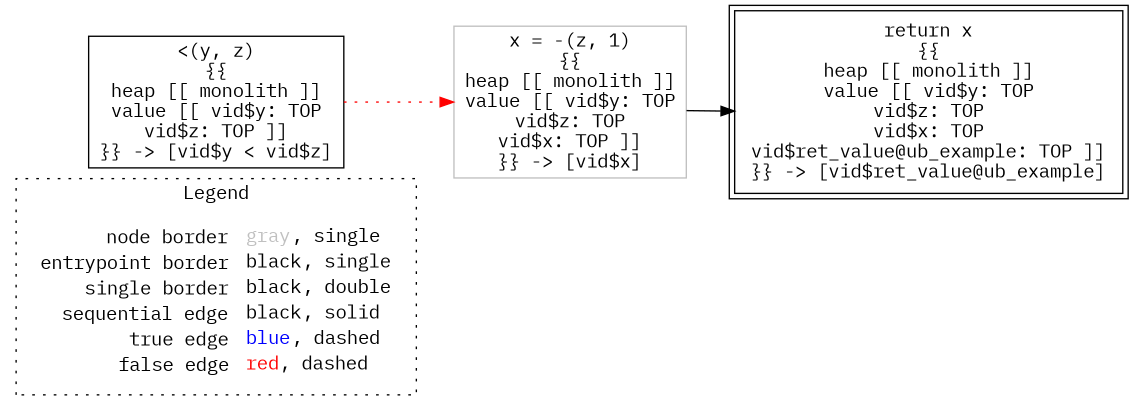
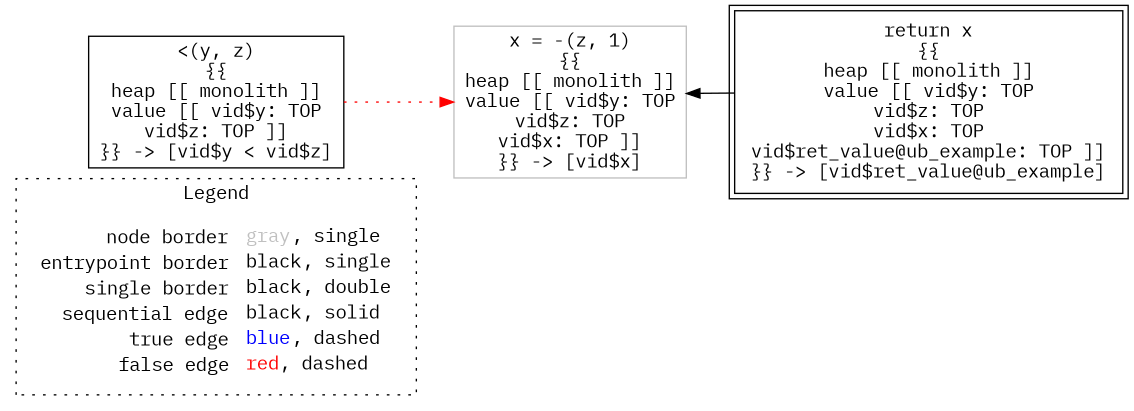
(704, 111) -> (717, 93)
